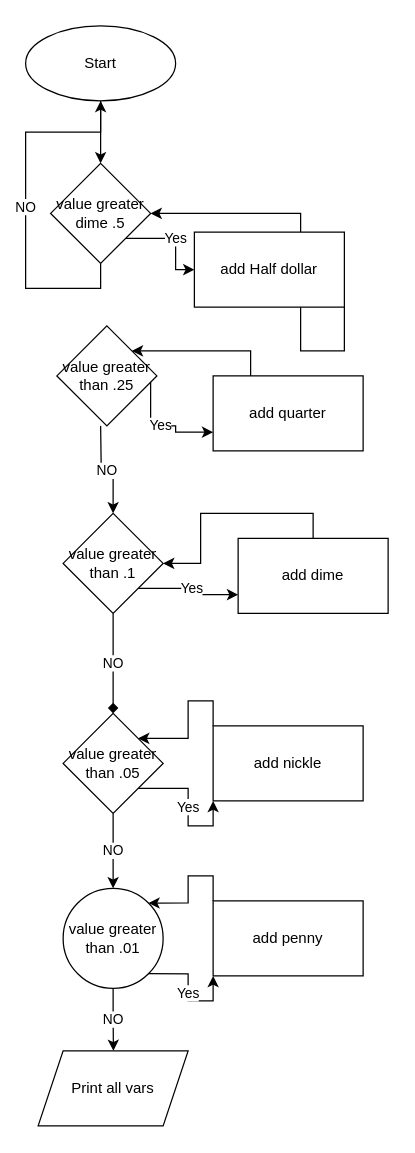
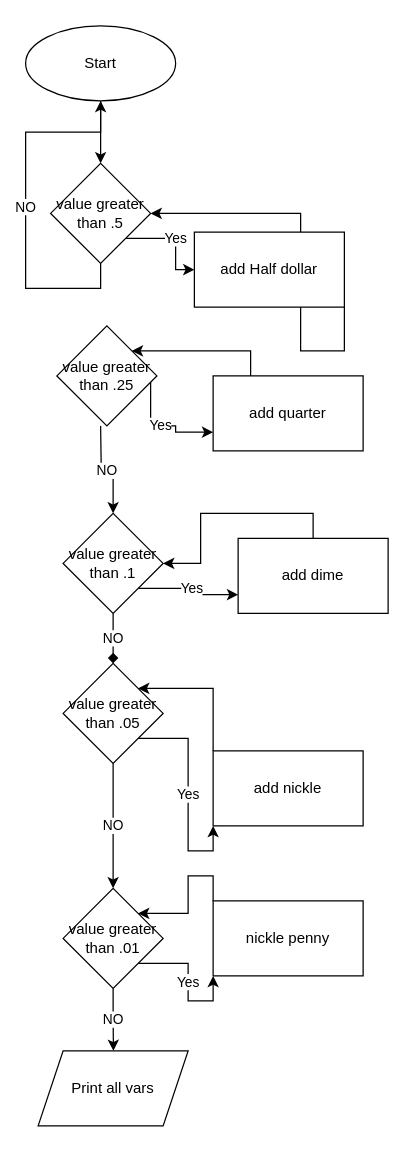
(101, 213) -> (101, 213)
(113, 763) -> (113, 713)
(288, 763) -> (288, 788)
(113, 938) -> (113, 938)
(288, 938) -> (288, 938)
